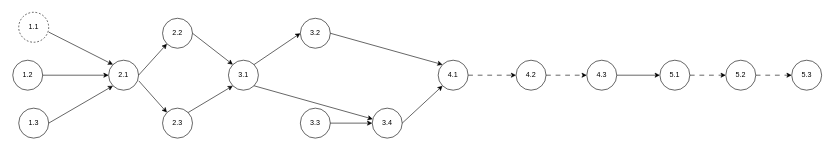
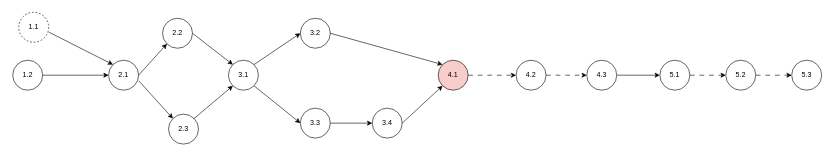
(453, 75) -> (453, 75)
(311, 102) -> (275, 103)
(79, 106) -> none
(33, 123) -> none
(177, 123) -> (183, 129)
